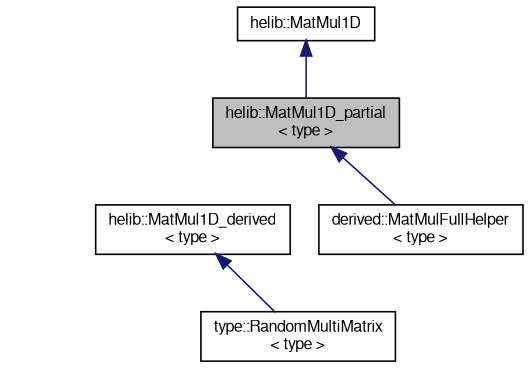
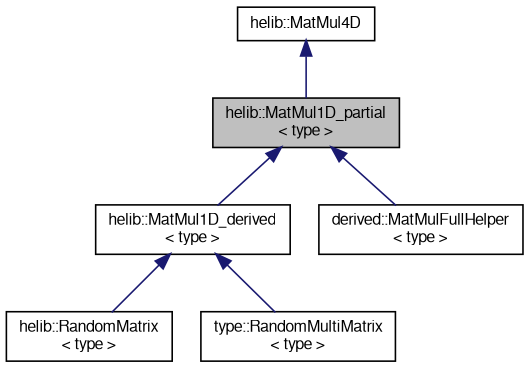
(306, 24) -> (306, 24)
none -> (244, 182)
none -> (89, 336)
